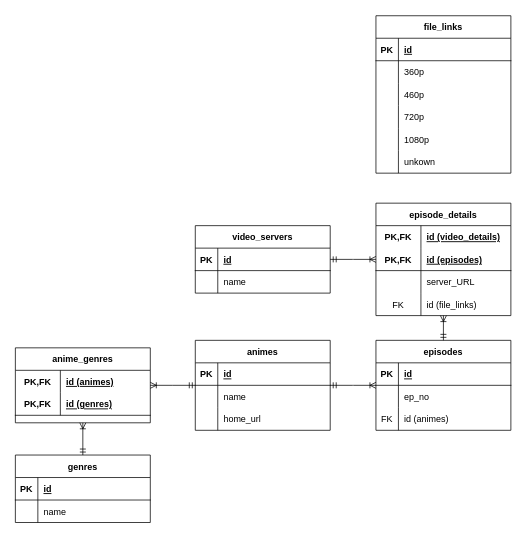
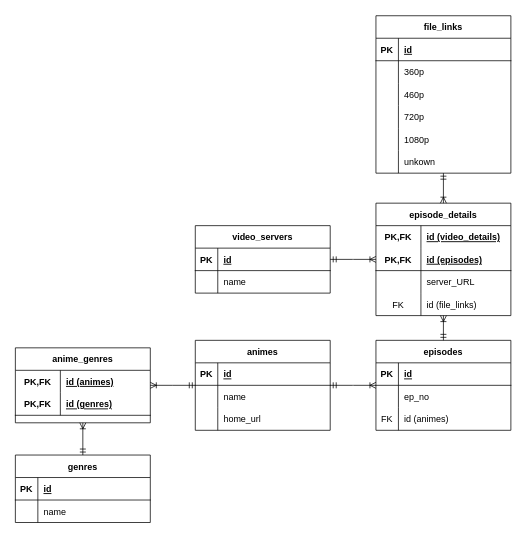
none -> (444, 188)
